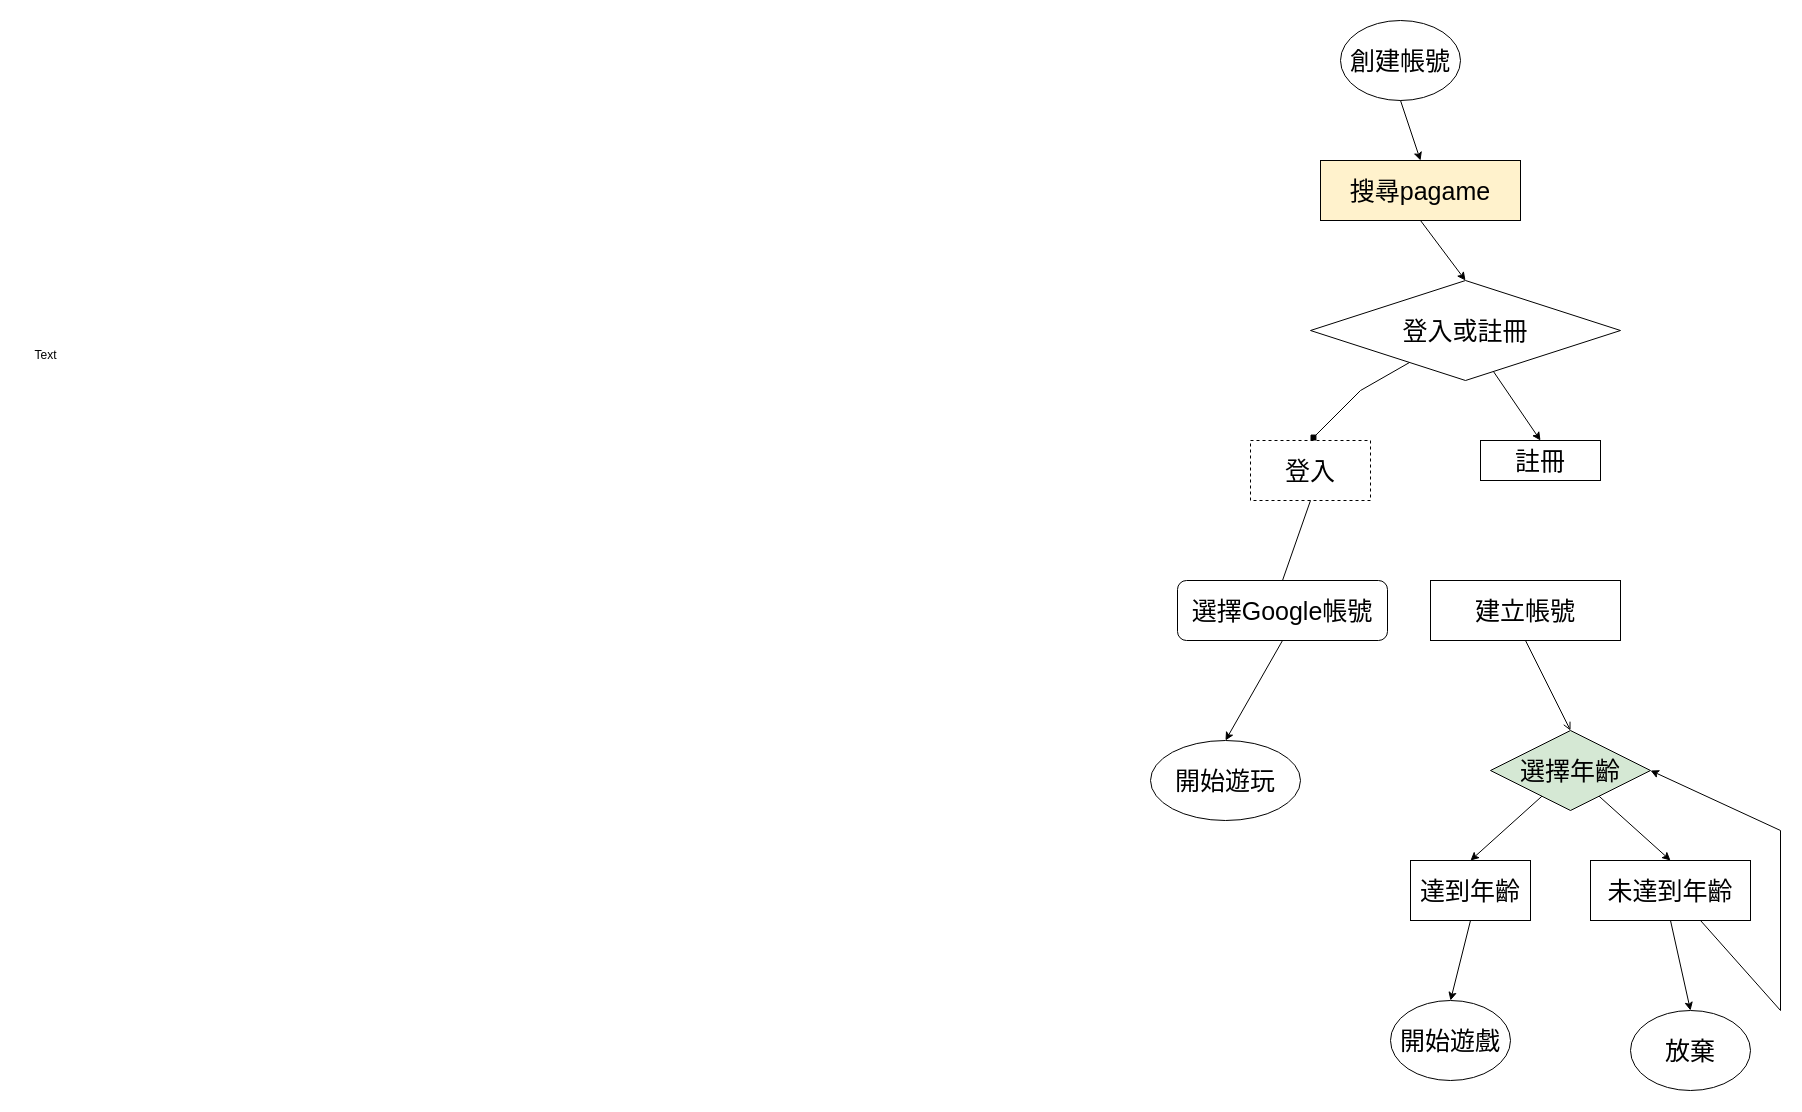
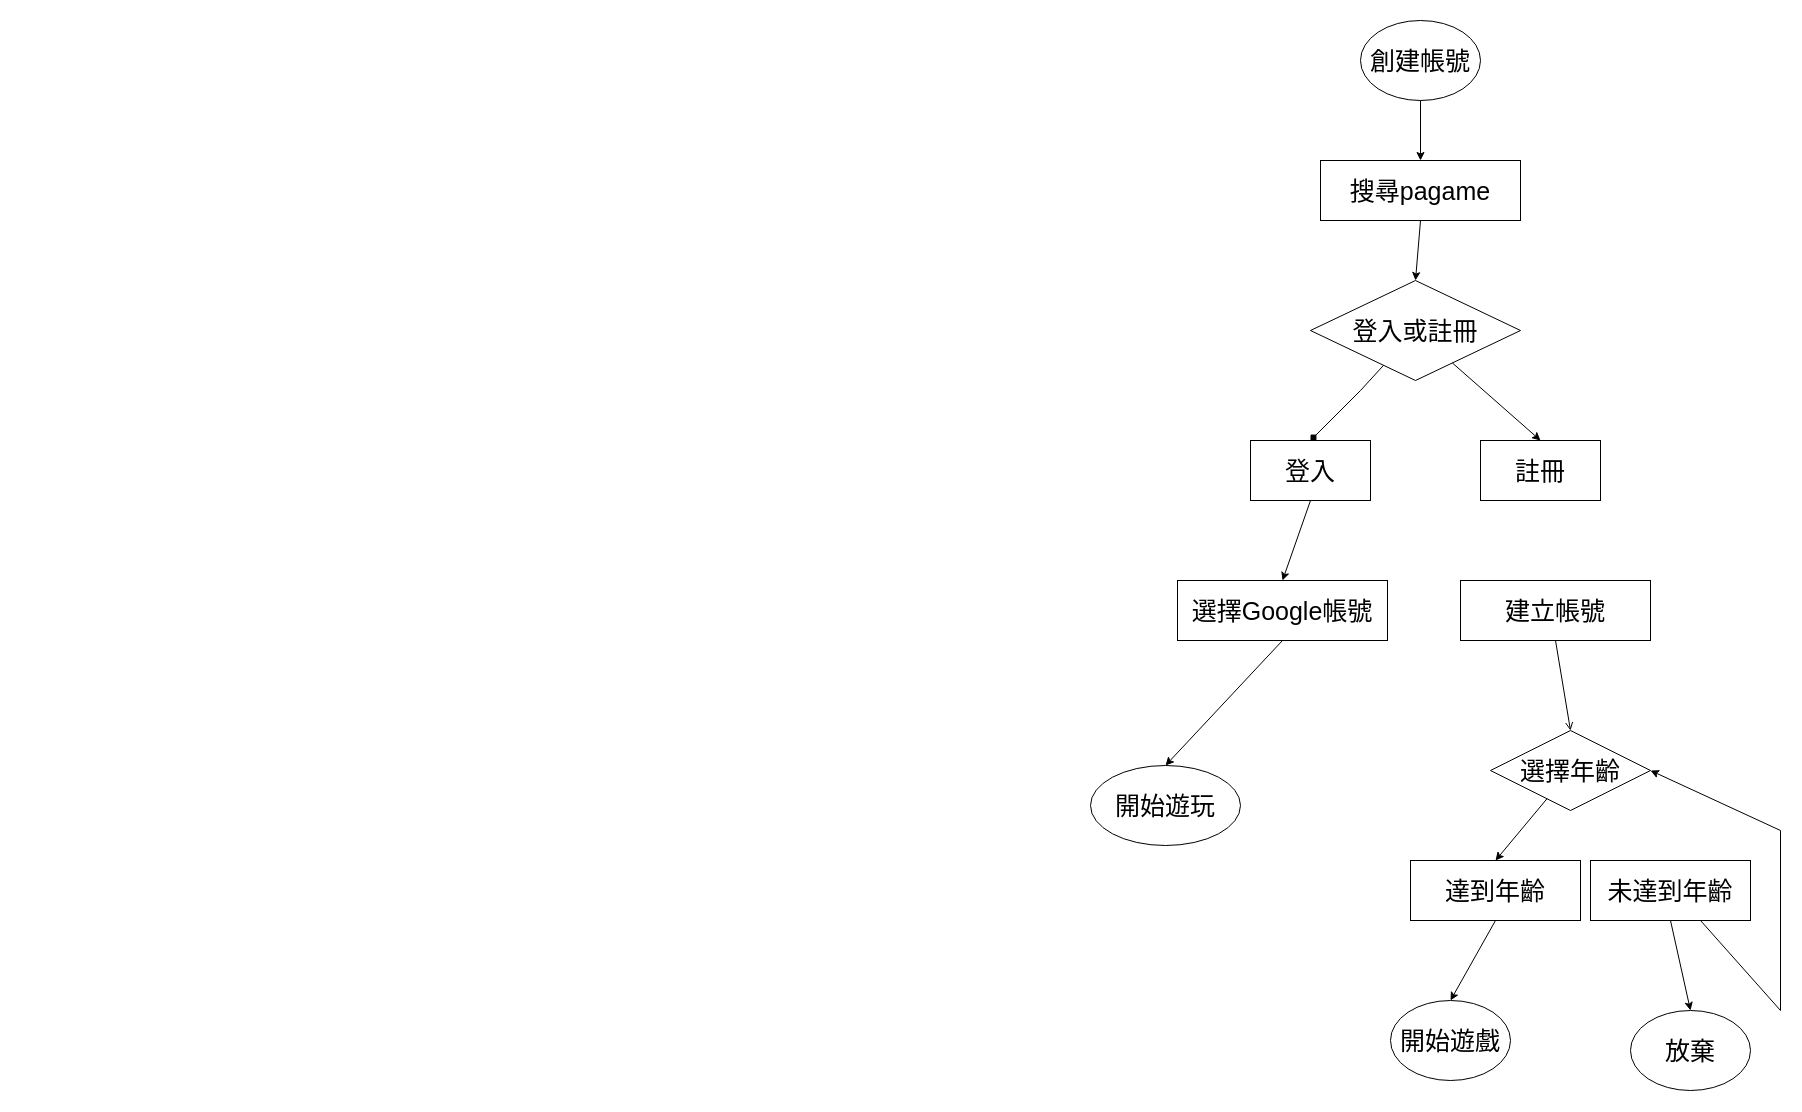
(1401, 61) -> (1421, 61)
(1421, 191) -> (1421, 191)
(1466, 331) -> (1416, 331)
(46, 356) -> none
(1541, 461) -> (1541, 471)
(1311, 471) -> (1311, 471)
(1284, 576) -> (1285, 573)
(1283, 611) -> (1283, 611)
(1526, 611) -> (1556, 611)
(1571, 771) -> (1571, 771)
(1226, 781) -> (1166, 806)
(1632, 826) -> none
(1471, 891) -> (1496, 891)
